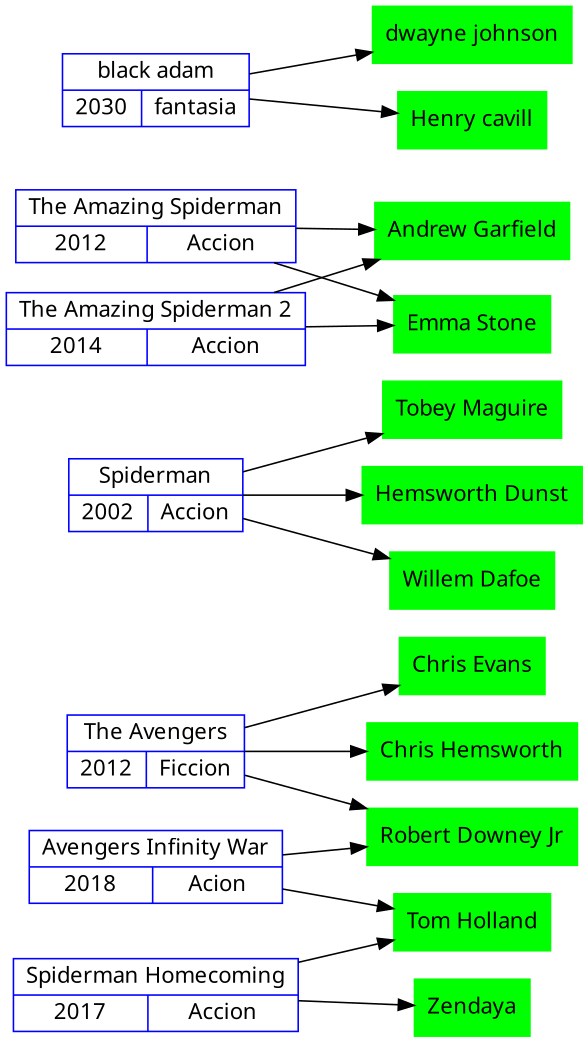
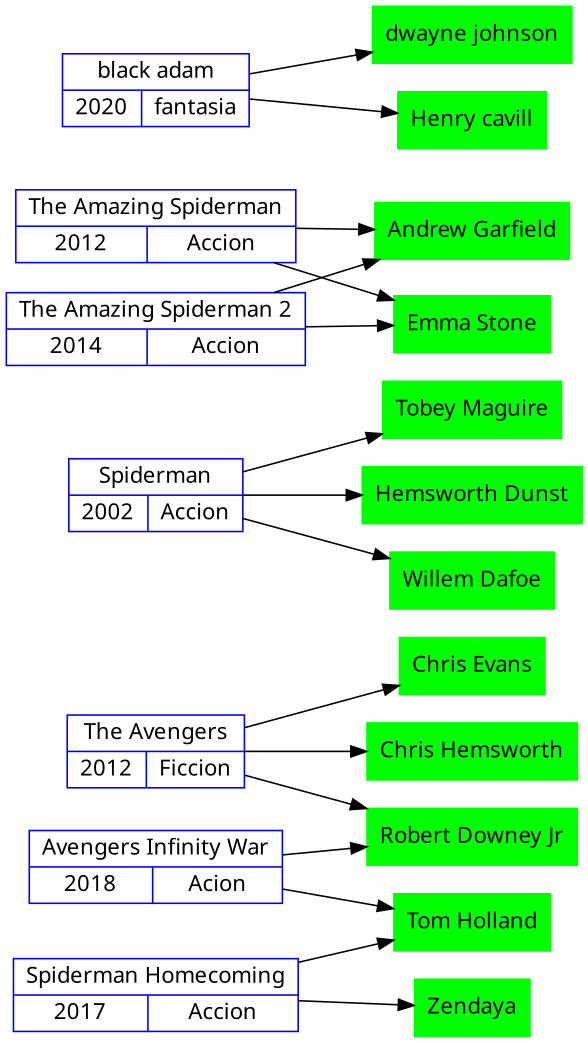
(102, 108) -> (102, 108)
